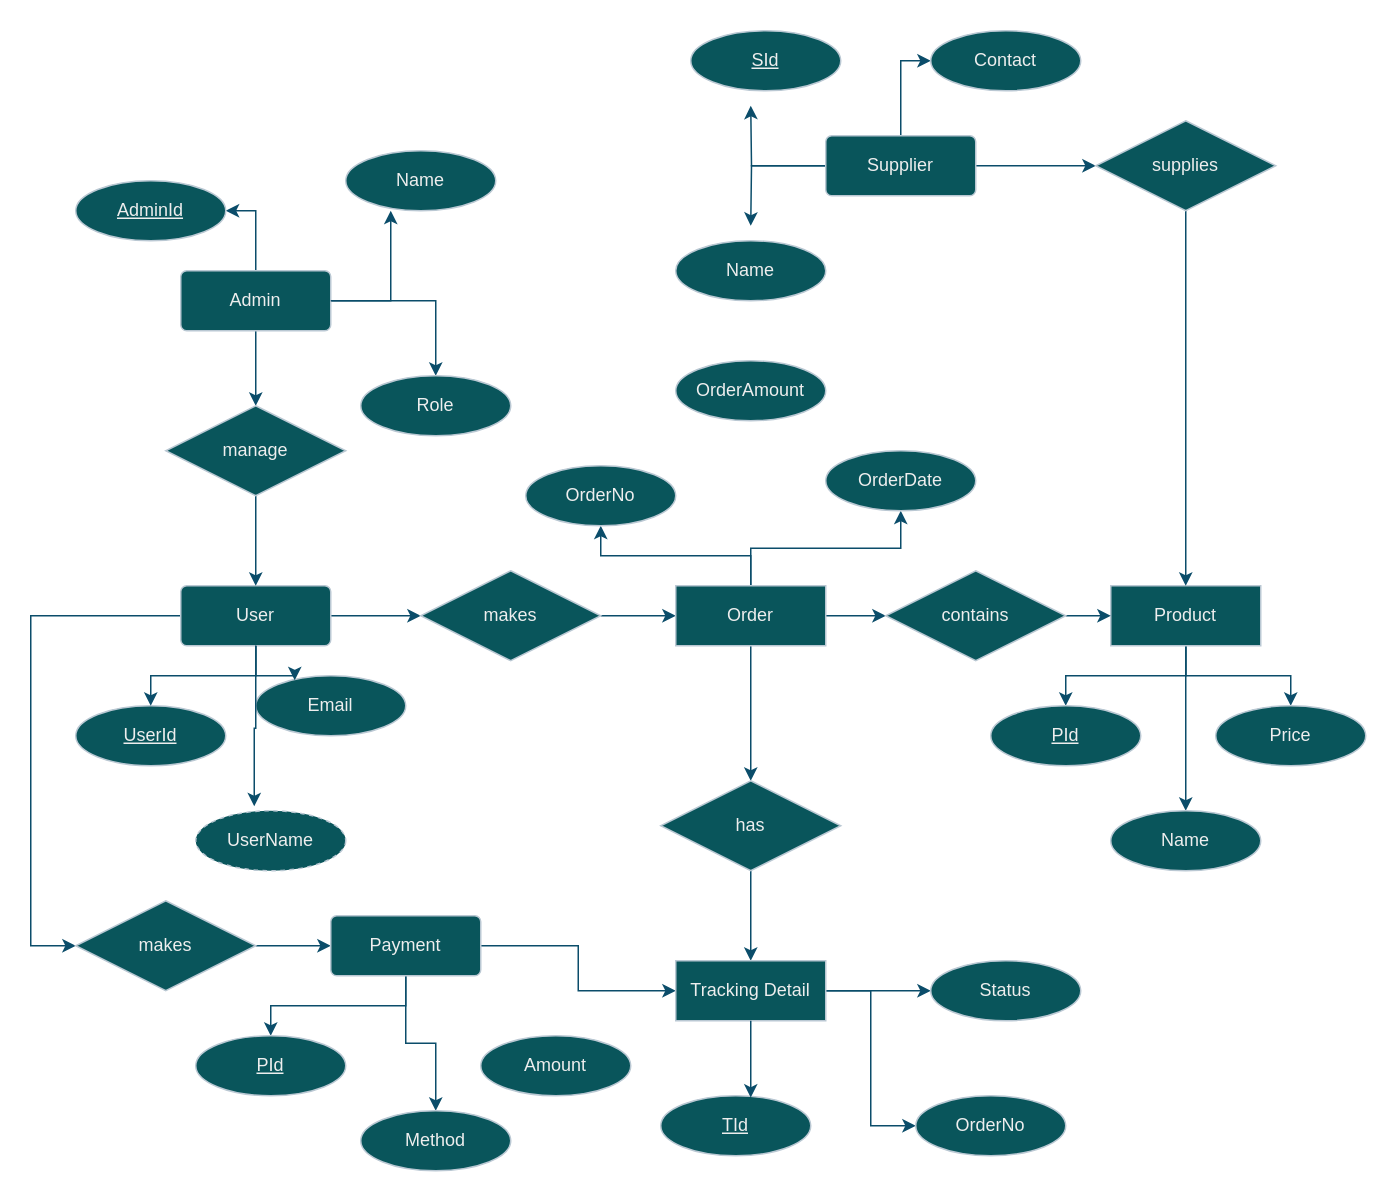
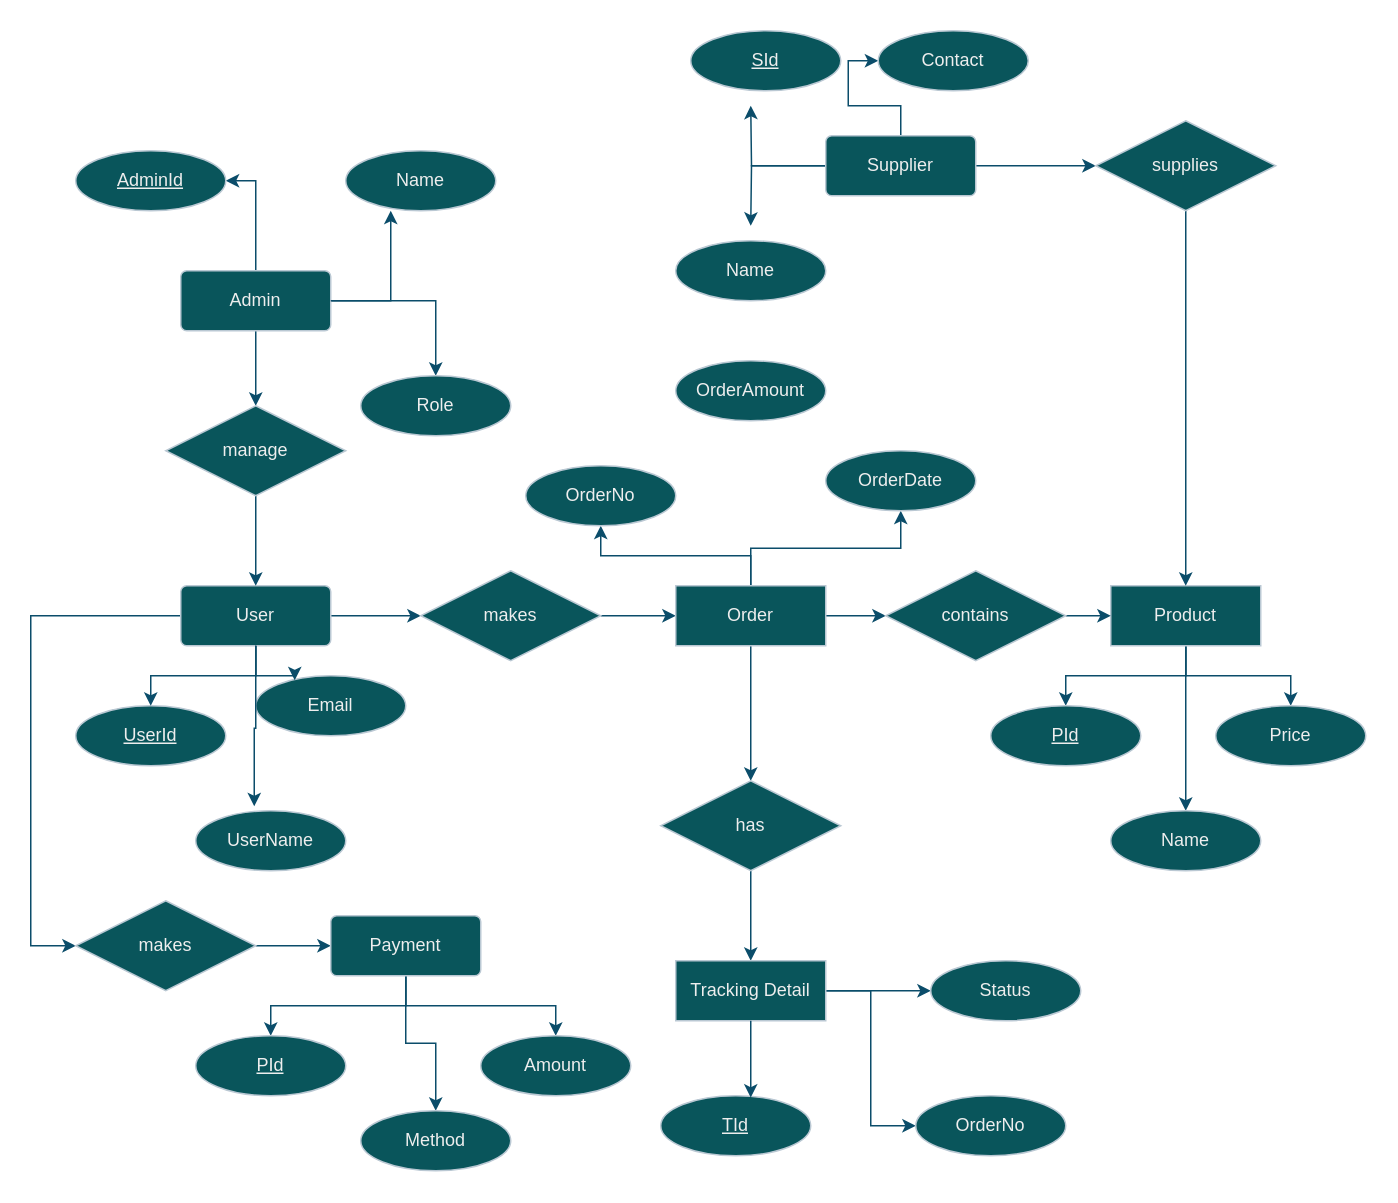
(1006, 61) -> (953, 61)
(151, 211) -> (151, 181)
(271, 841) -> (271, 841)
(578, 963) -> (492, 1006)
